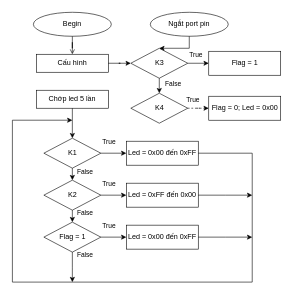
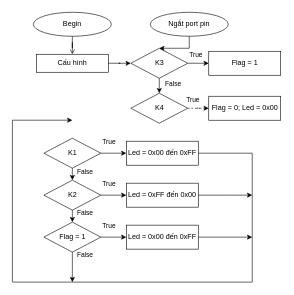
(72, 99) -> none
(72, 121) -> none
